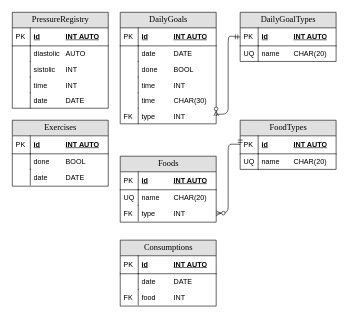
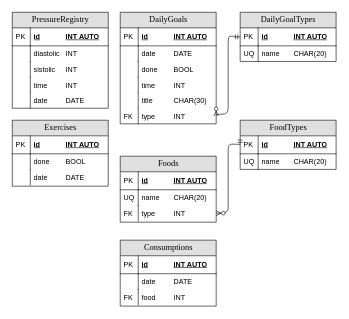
(59, 54) -> (57, 54)
(169, 101) -> (170, 101)
